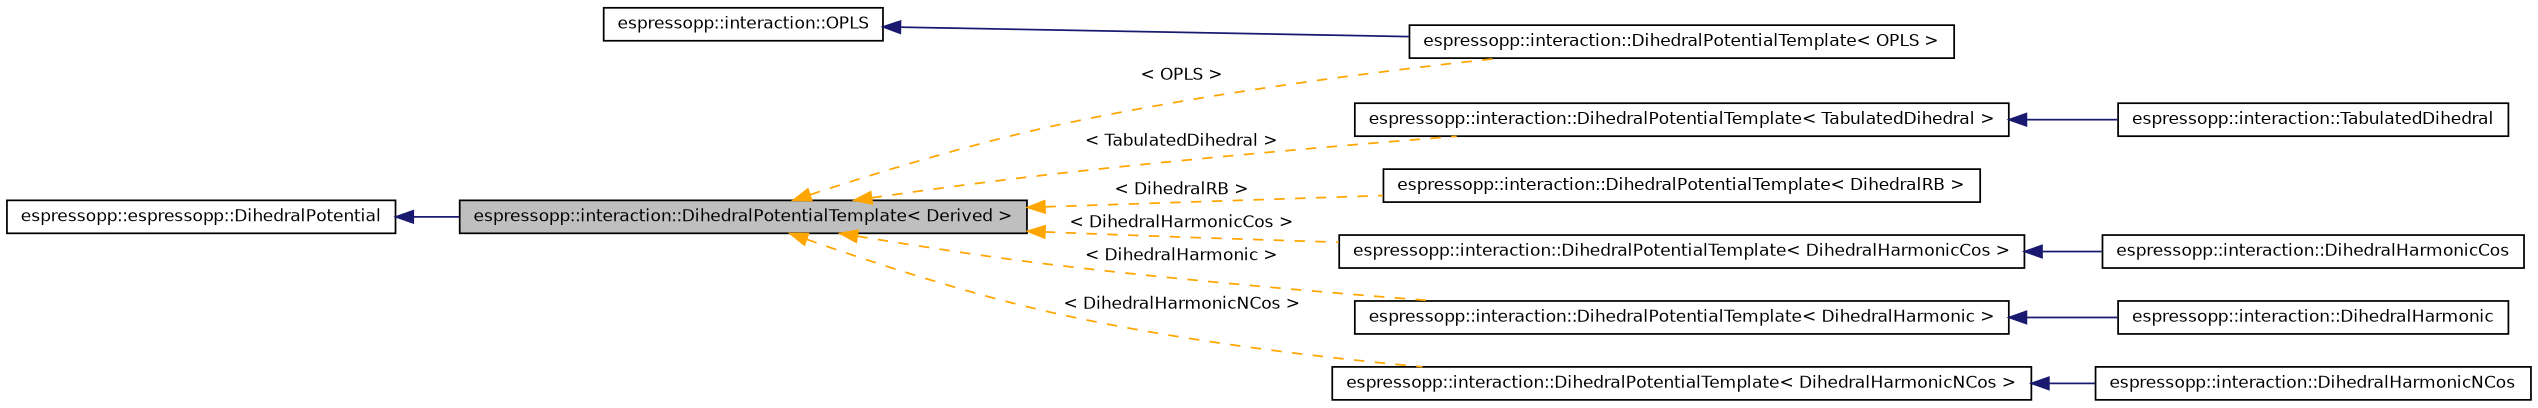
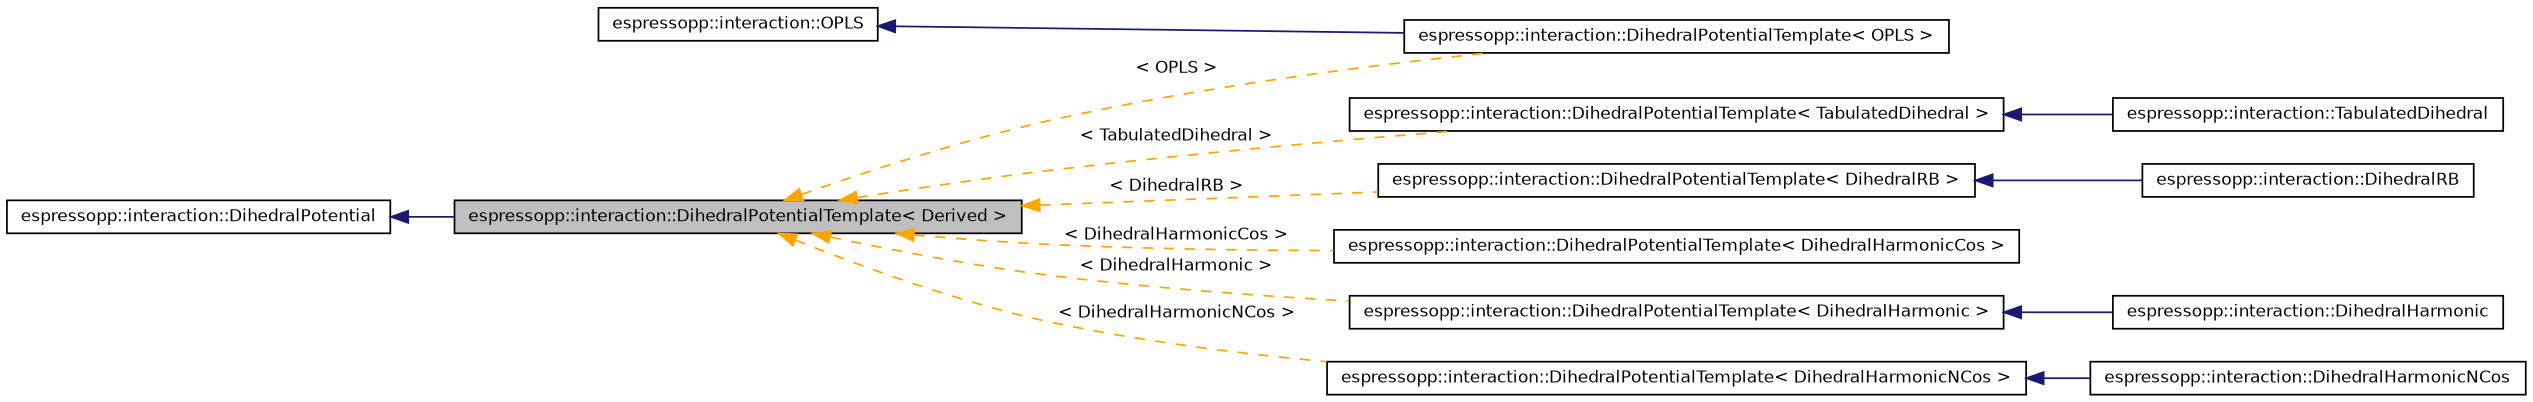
none -> (2308, 180)
(201, 217) -> (199, 217)
(2313, 252) -> none
